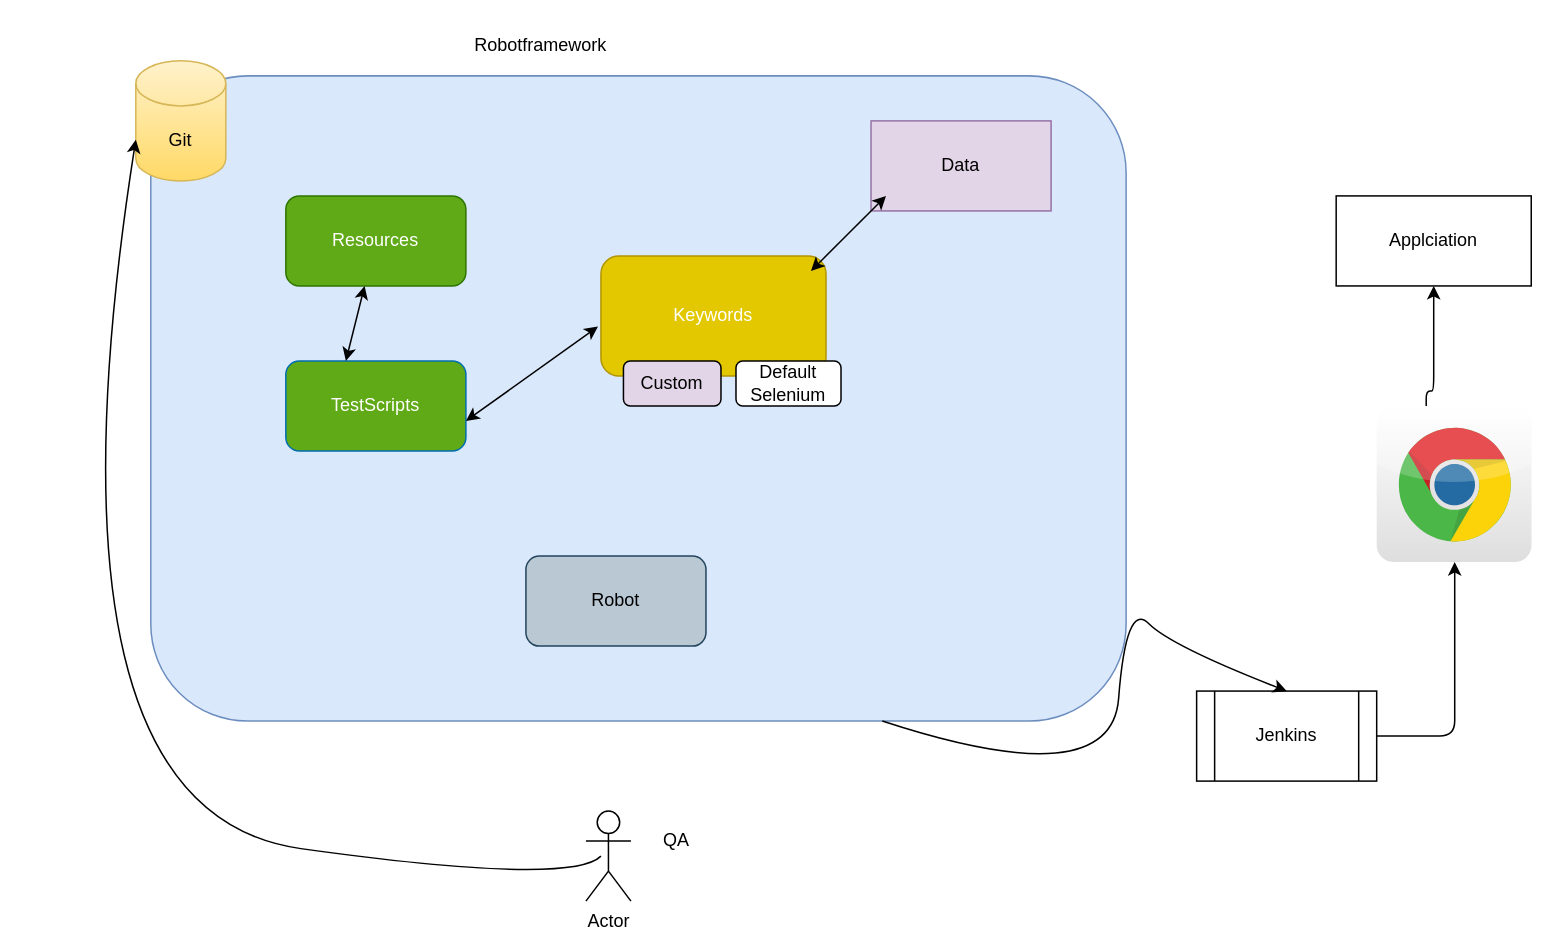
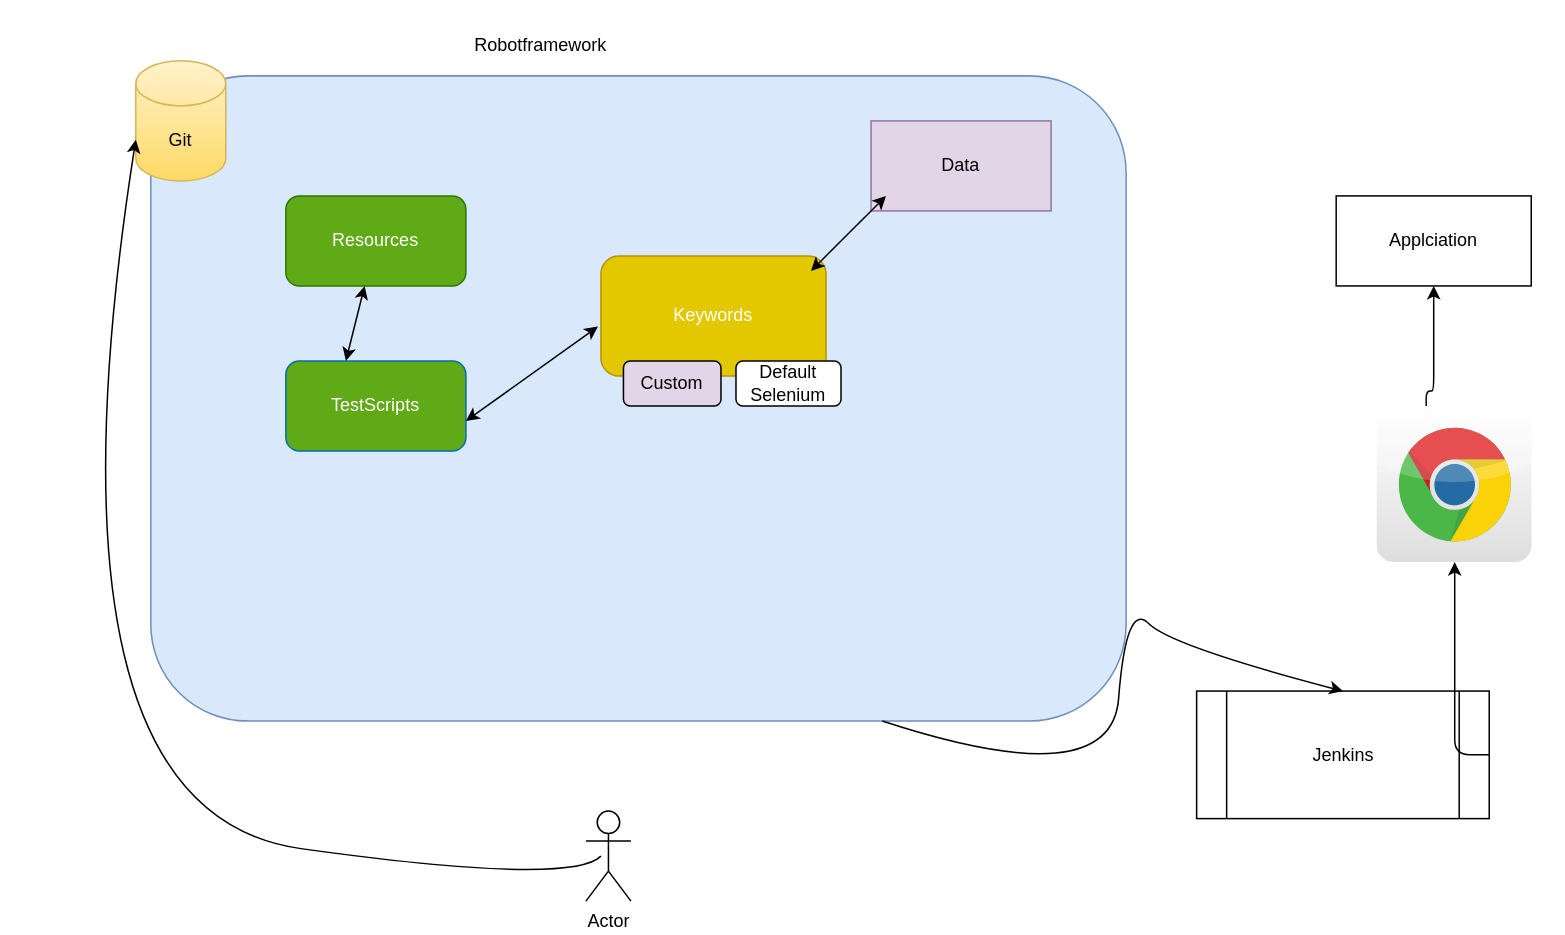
(616, 601) -> none
(1286, 736) -> (1343, 755)
(676, 841) -> none
